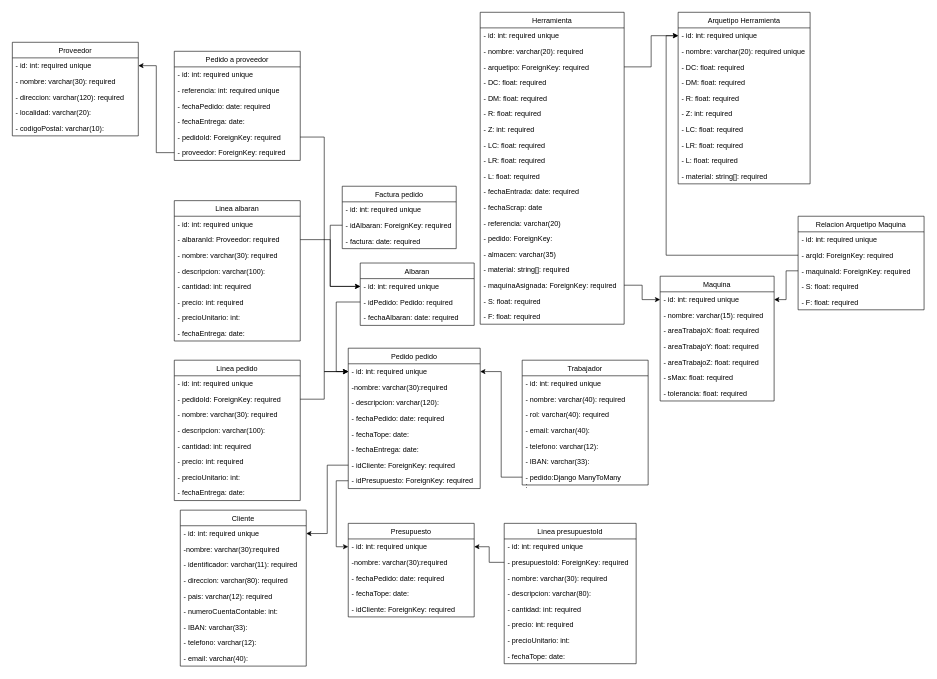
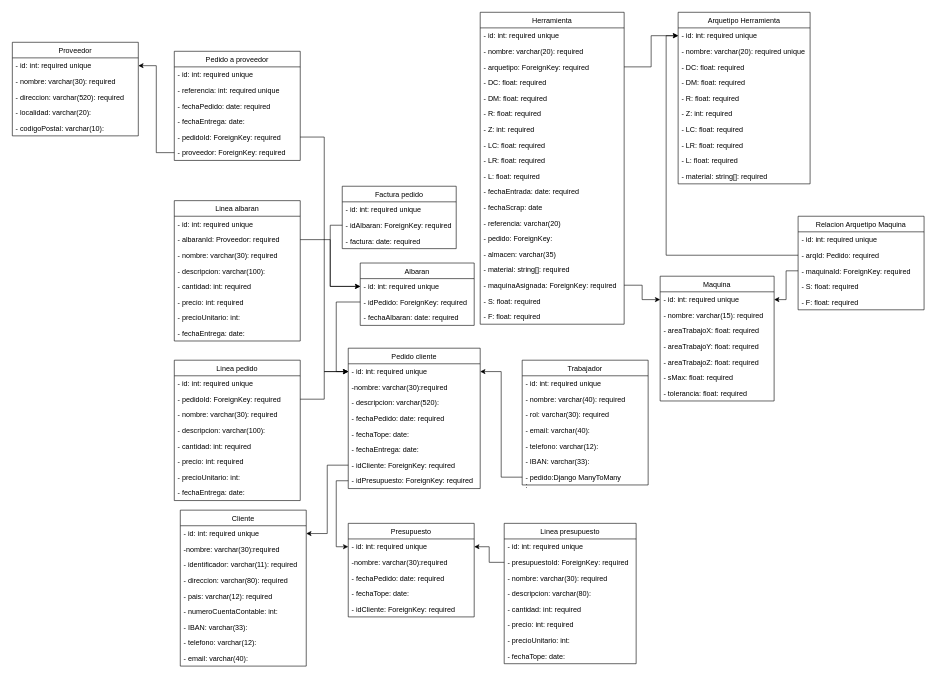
(79, 97) -> (79, 97)
(854, 256) -> (845, 256)
(412, 302) -> (420, 302)
(414, 356) -> (414, 356)
(402, 403) -> (402, 403)
(575, 415) -> (575, 415)
(570, 532) -> (570, 532)
